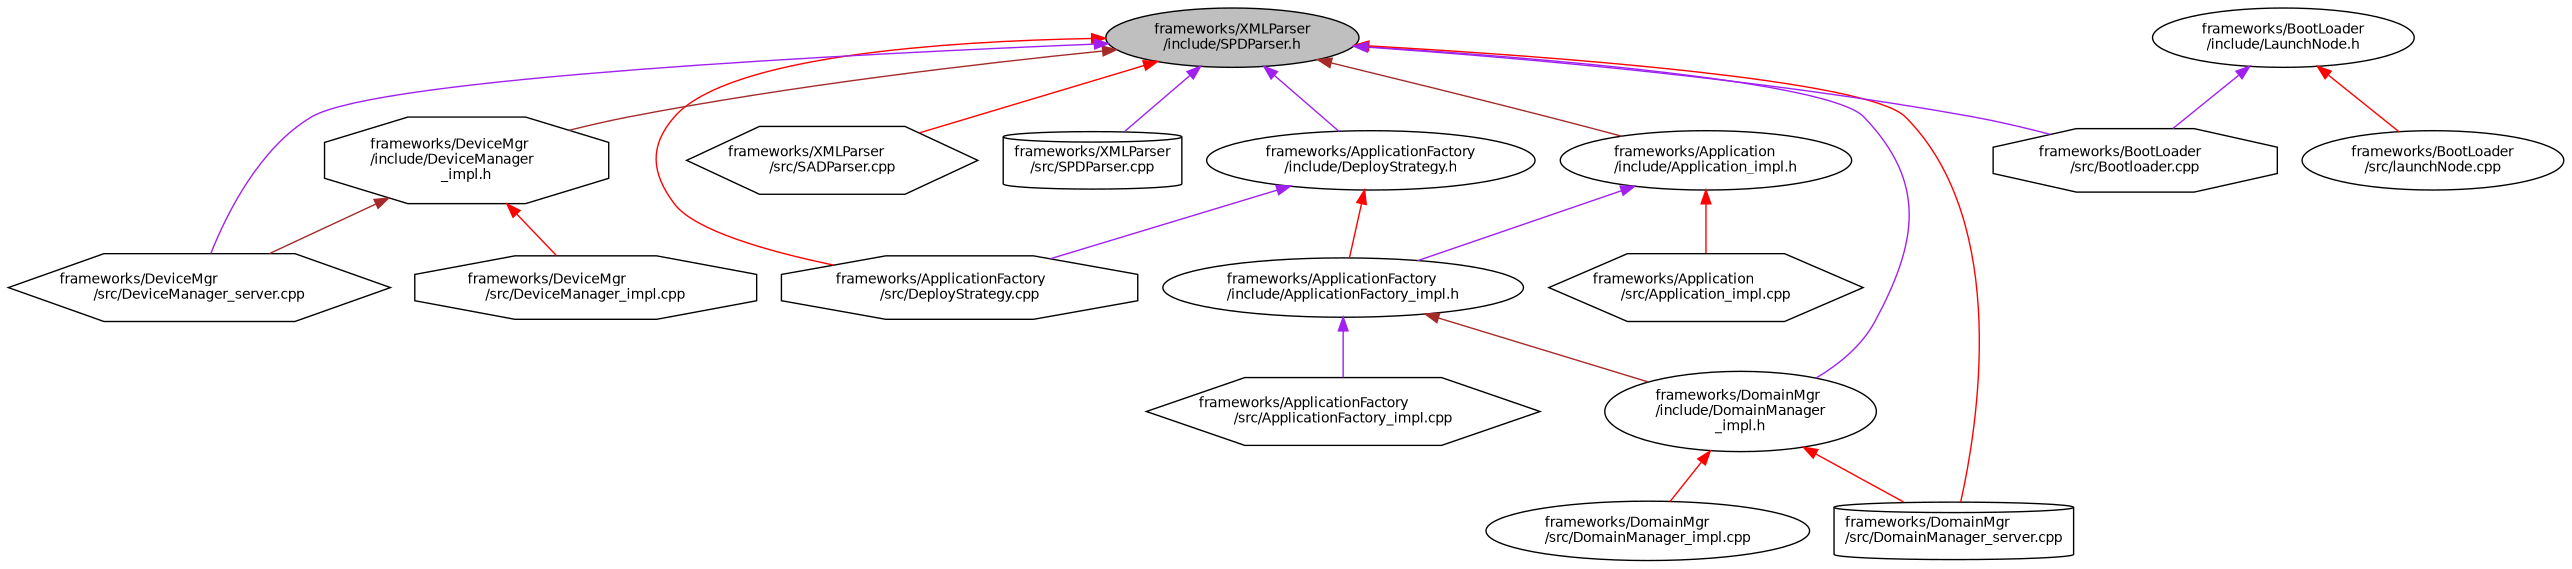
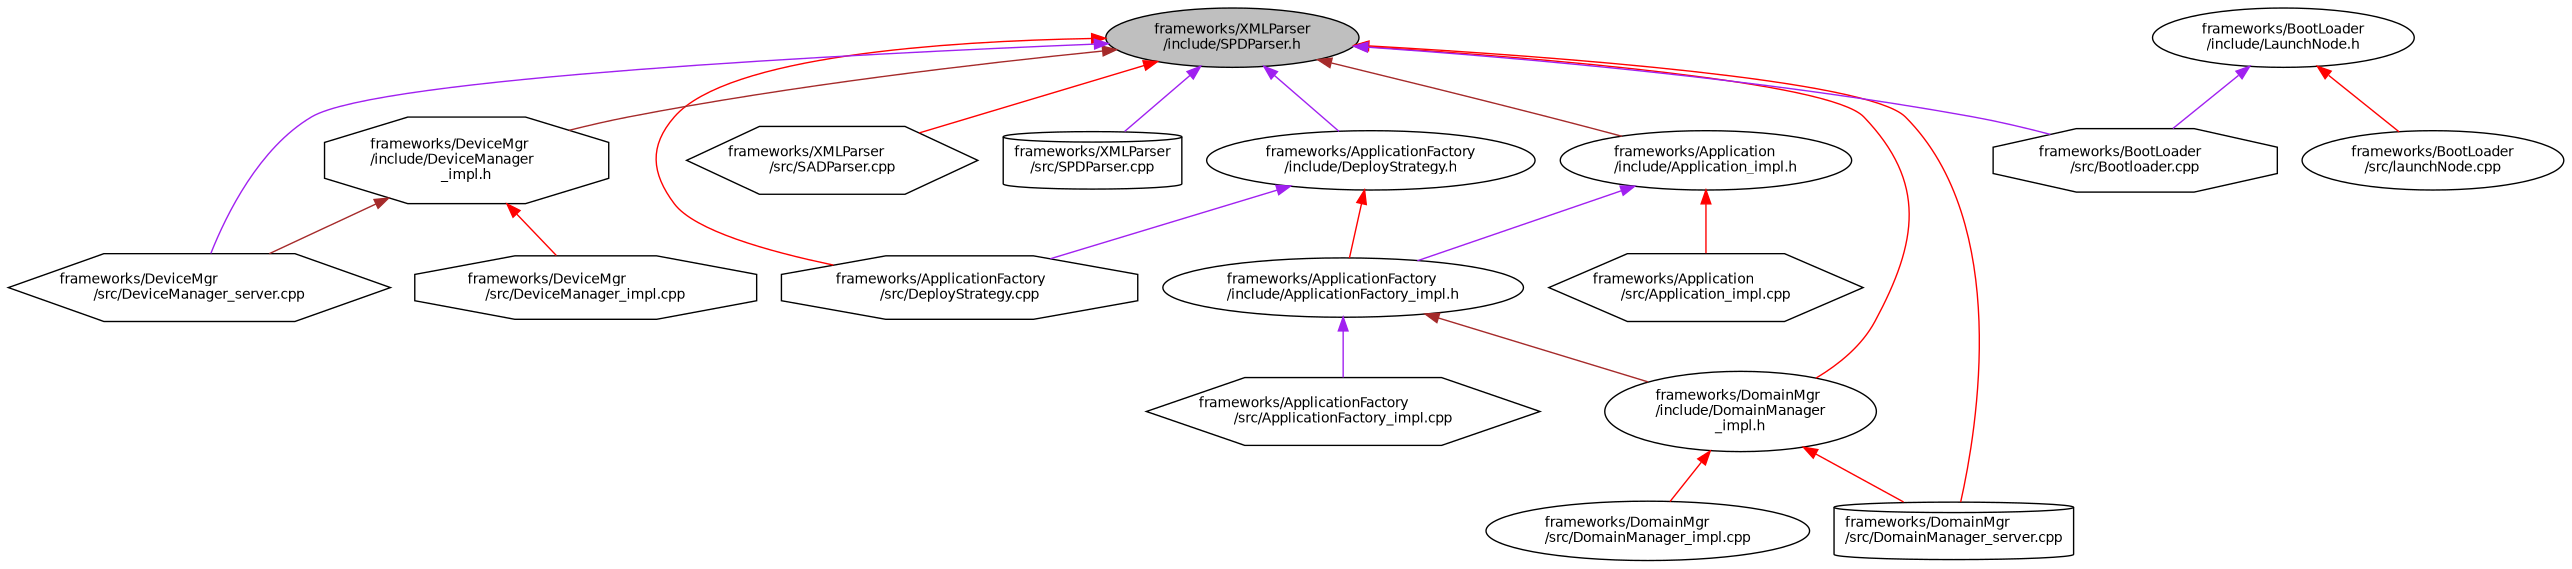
(1848, 109) -> (1848, 109)
